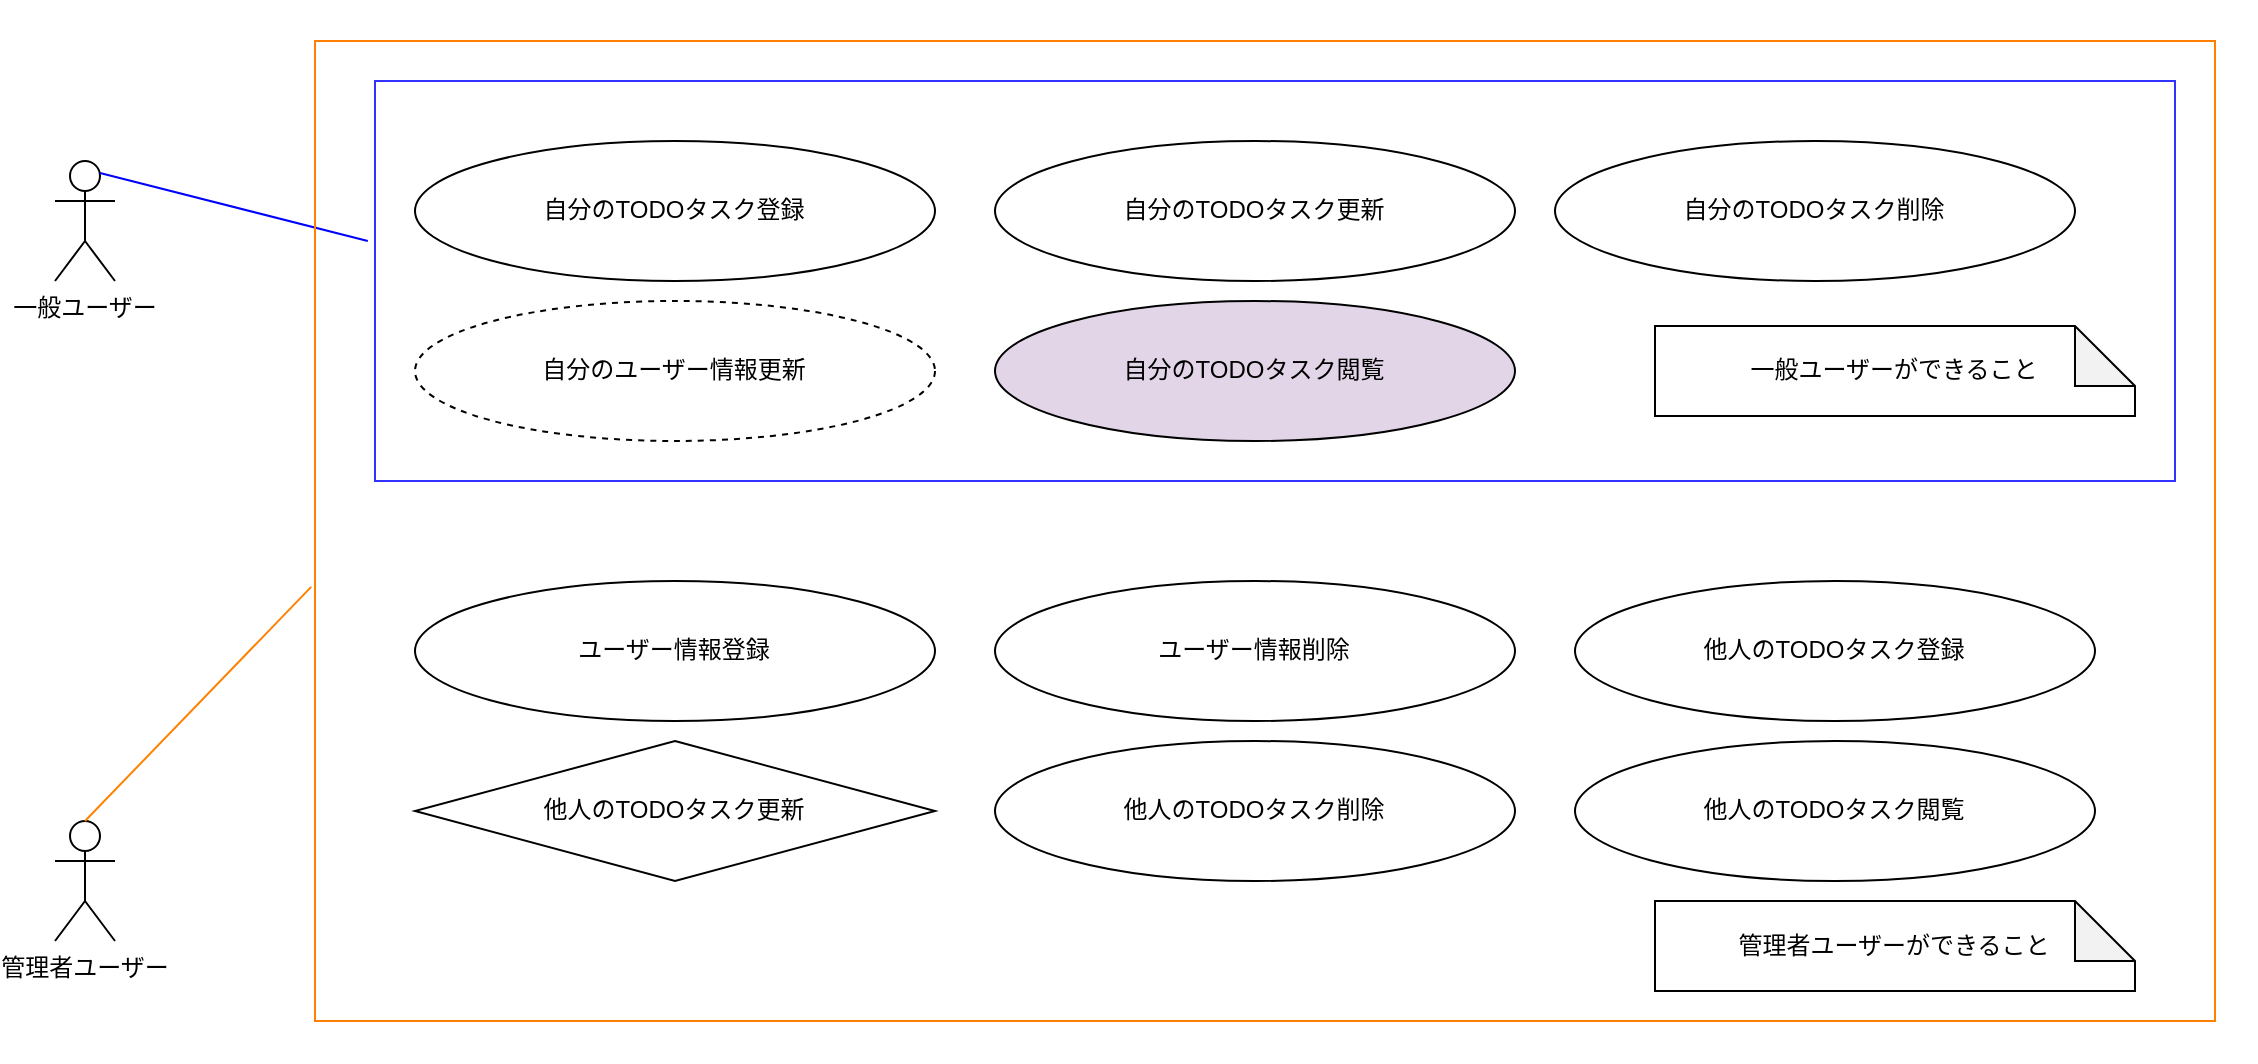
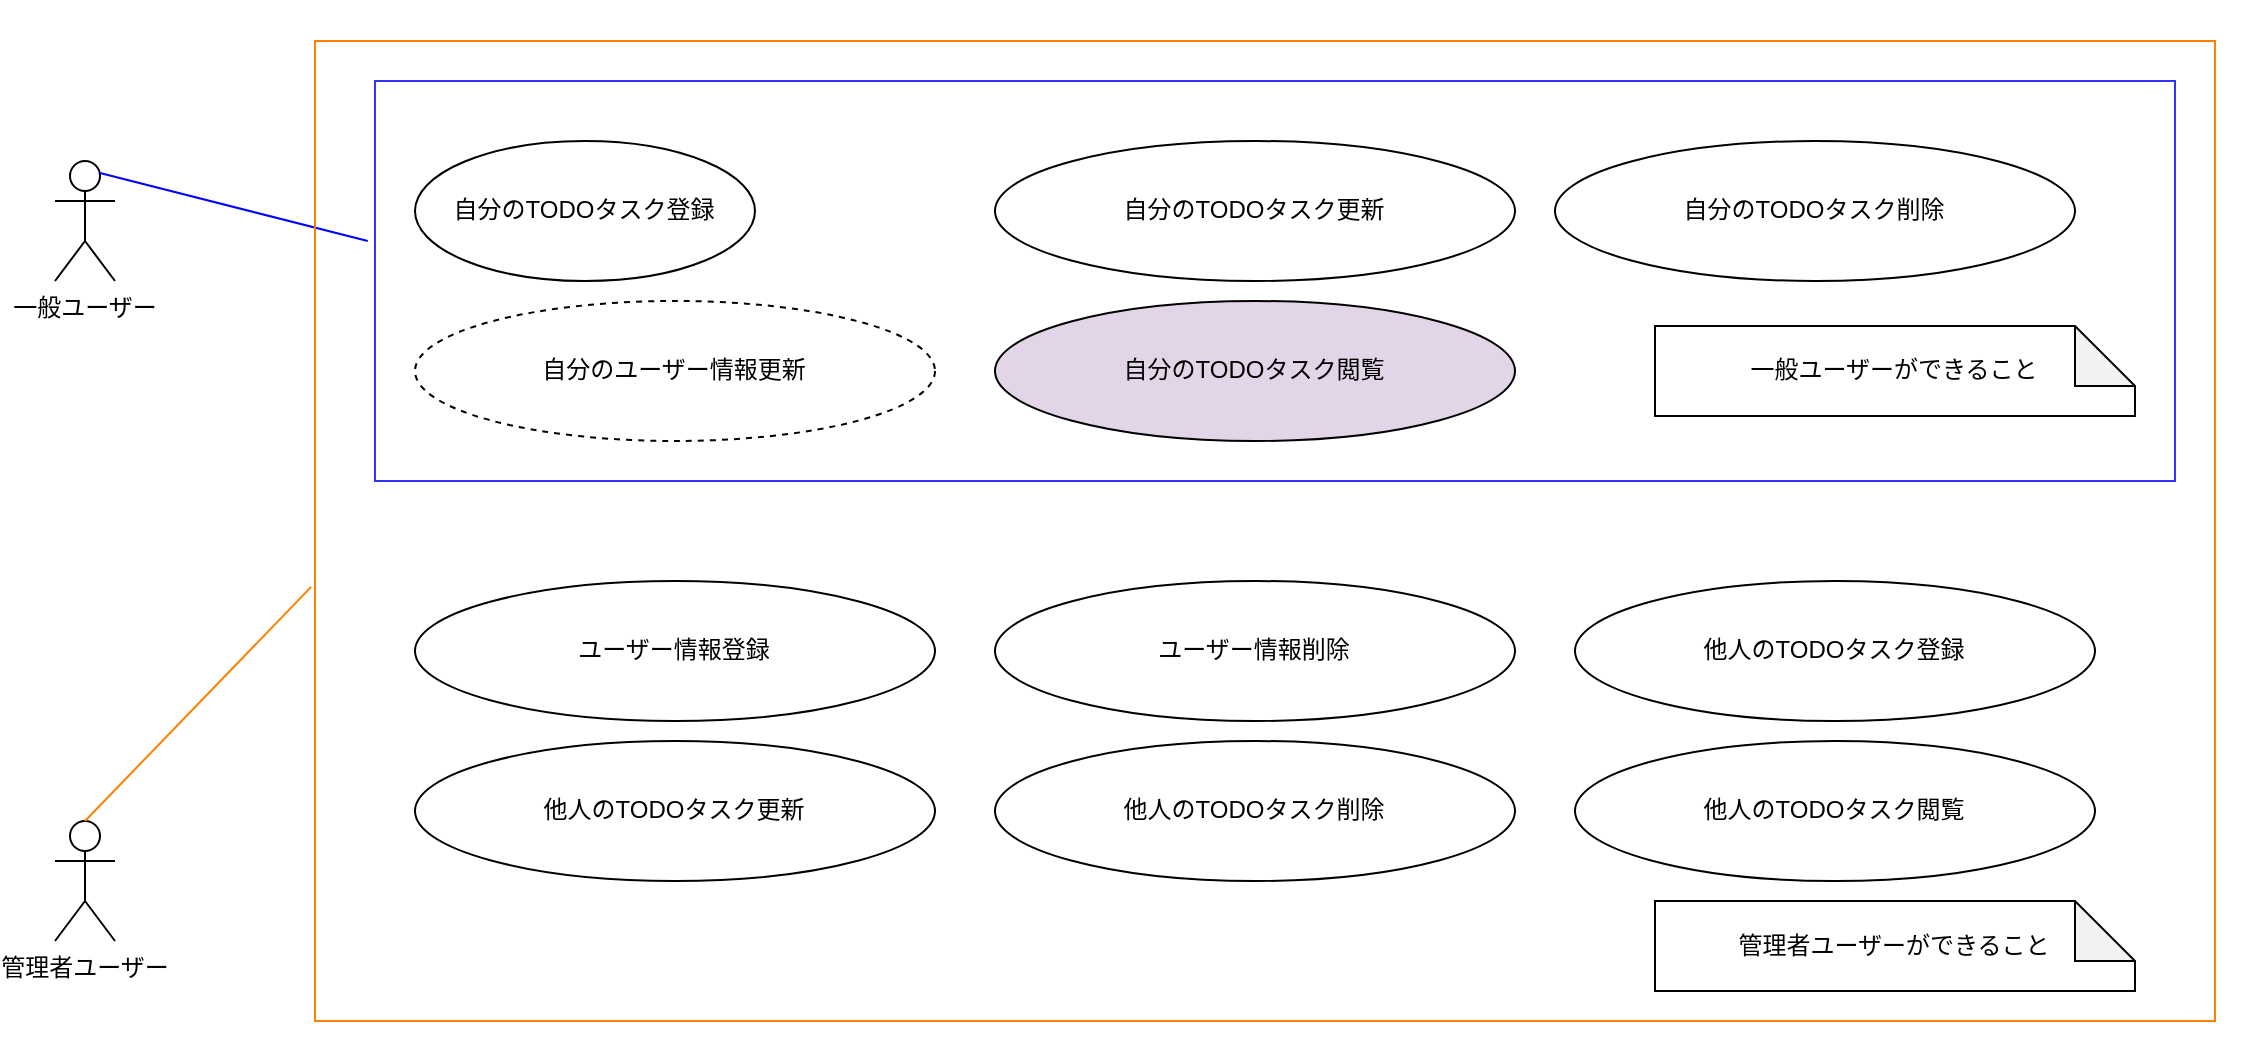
(675, 211) -> (585, 211)
(675, 811) -> (675, 811)
